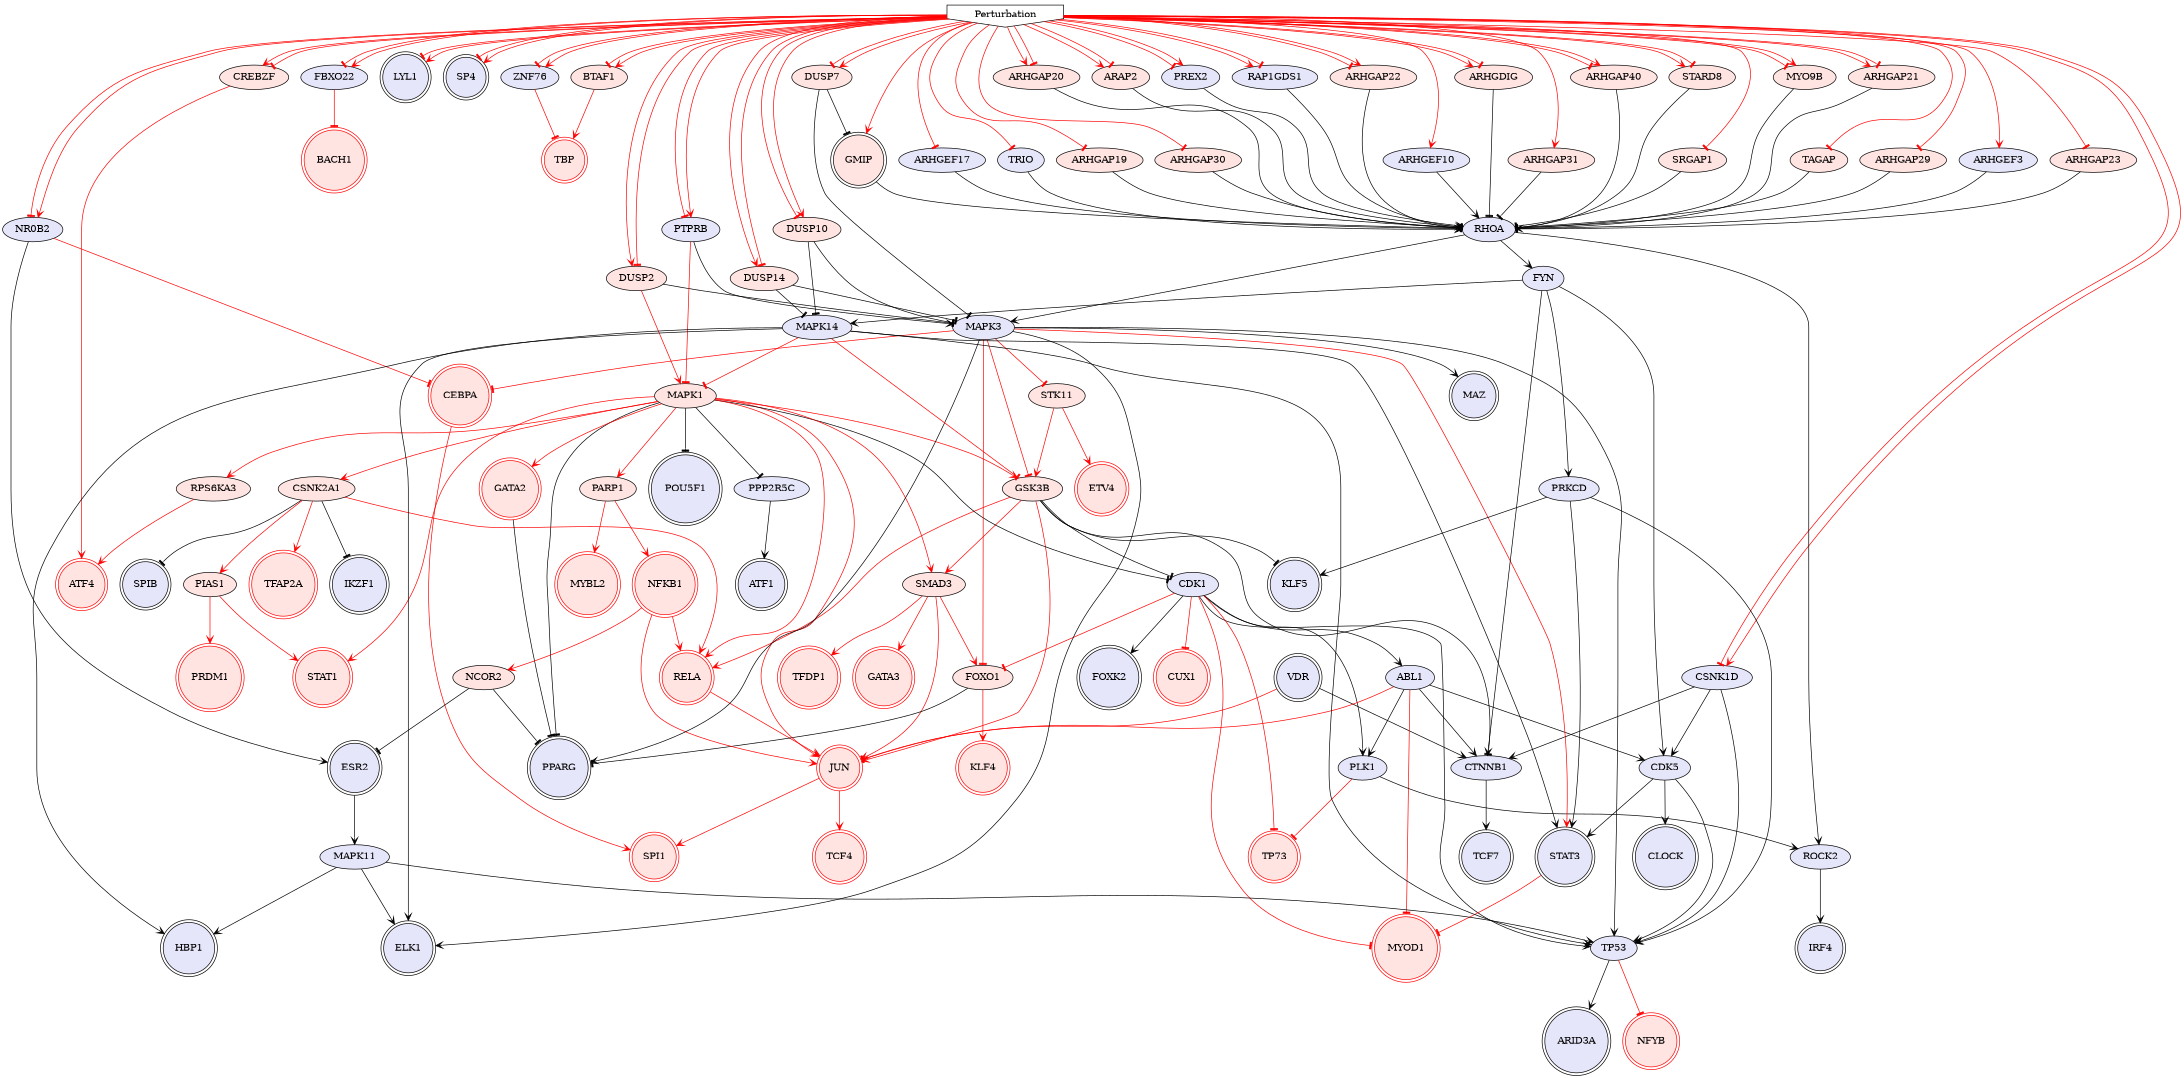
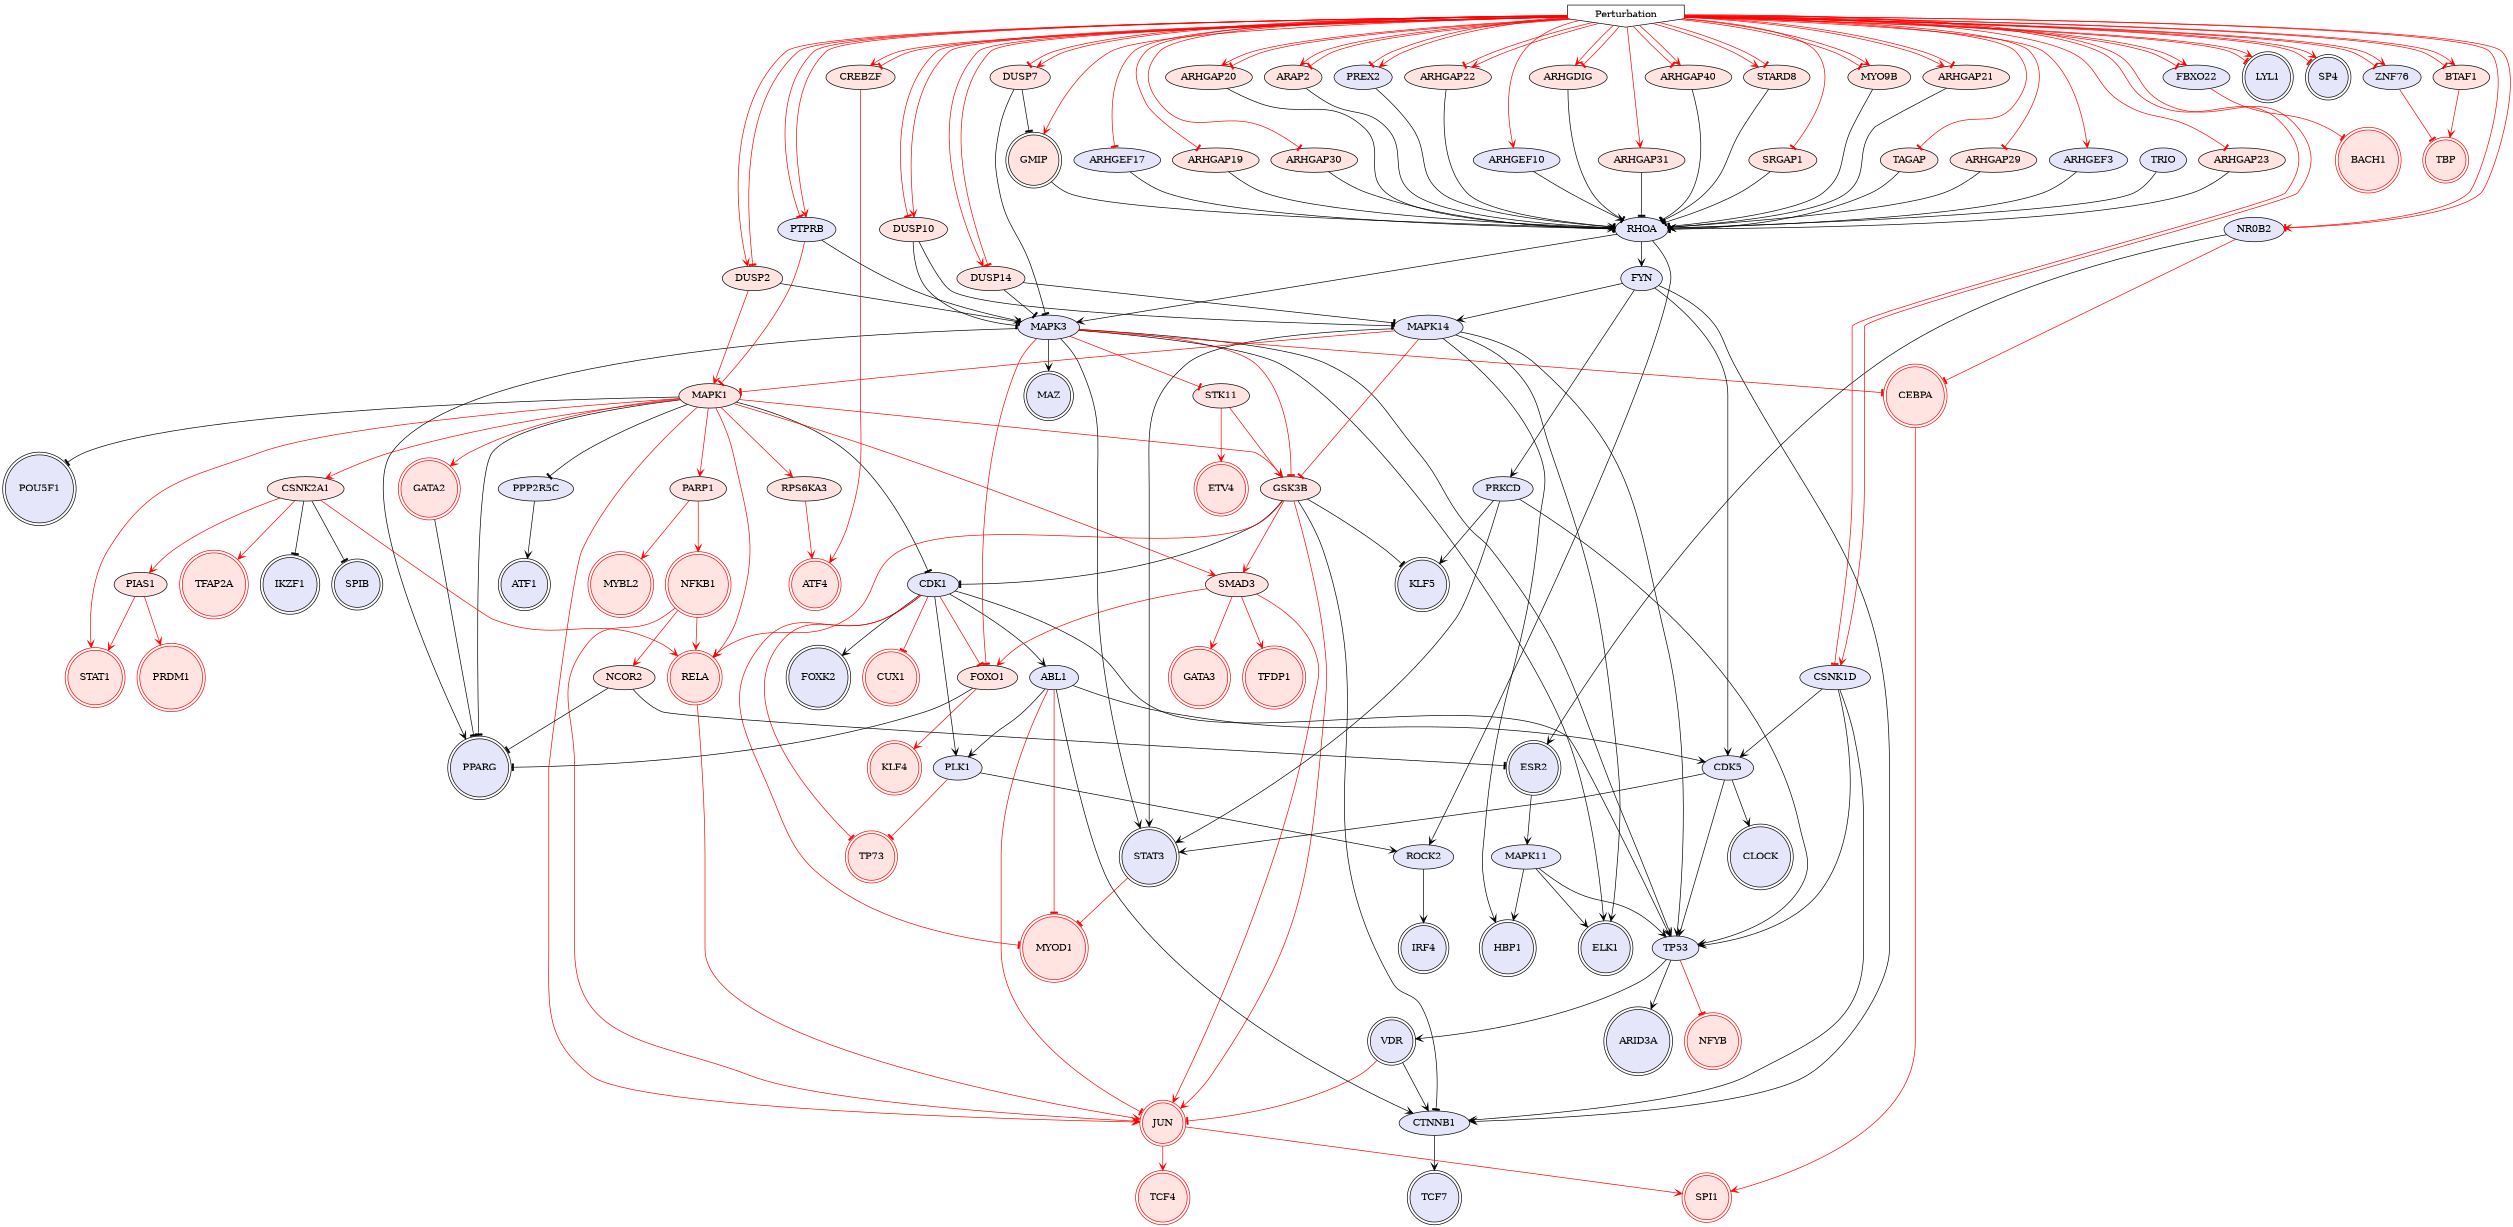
(1275, 77) -> none
(934, 95) -> none
(1430, 408) -> (1098, 578)
none -> (1550, 1016)
